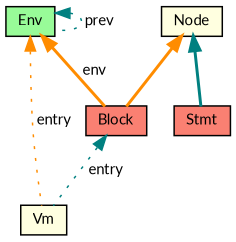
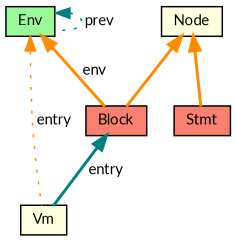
(198, 79) -> (198, 79)
(75, 177) -> (75, 177)
